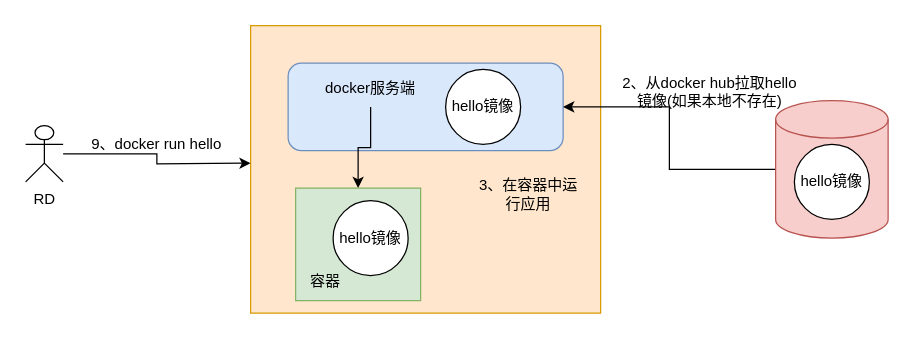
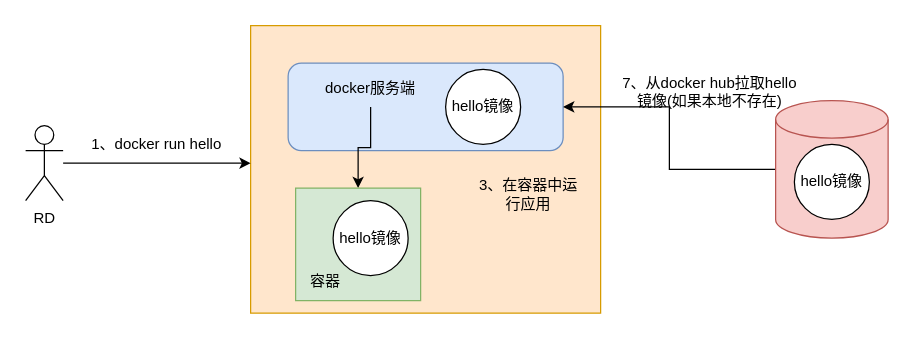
(710, 92) -> (710, 92)
(157, 144) -> (157, 144)
(44, 154) -> (44, 163)
